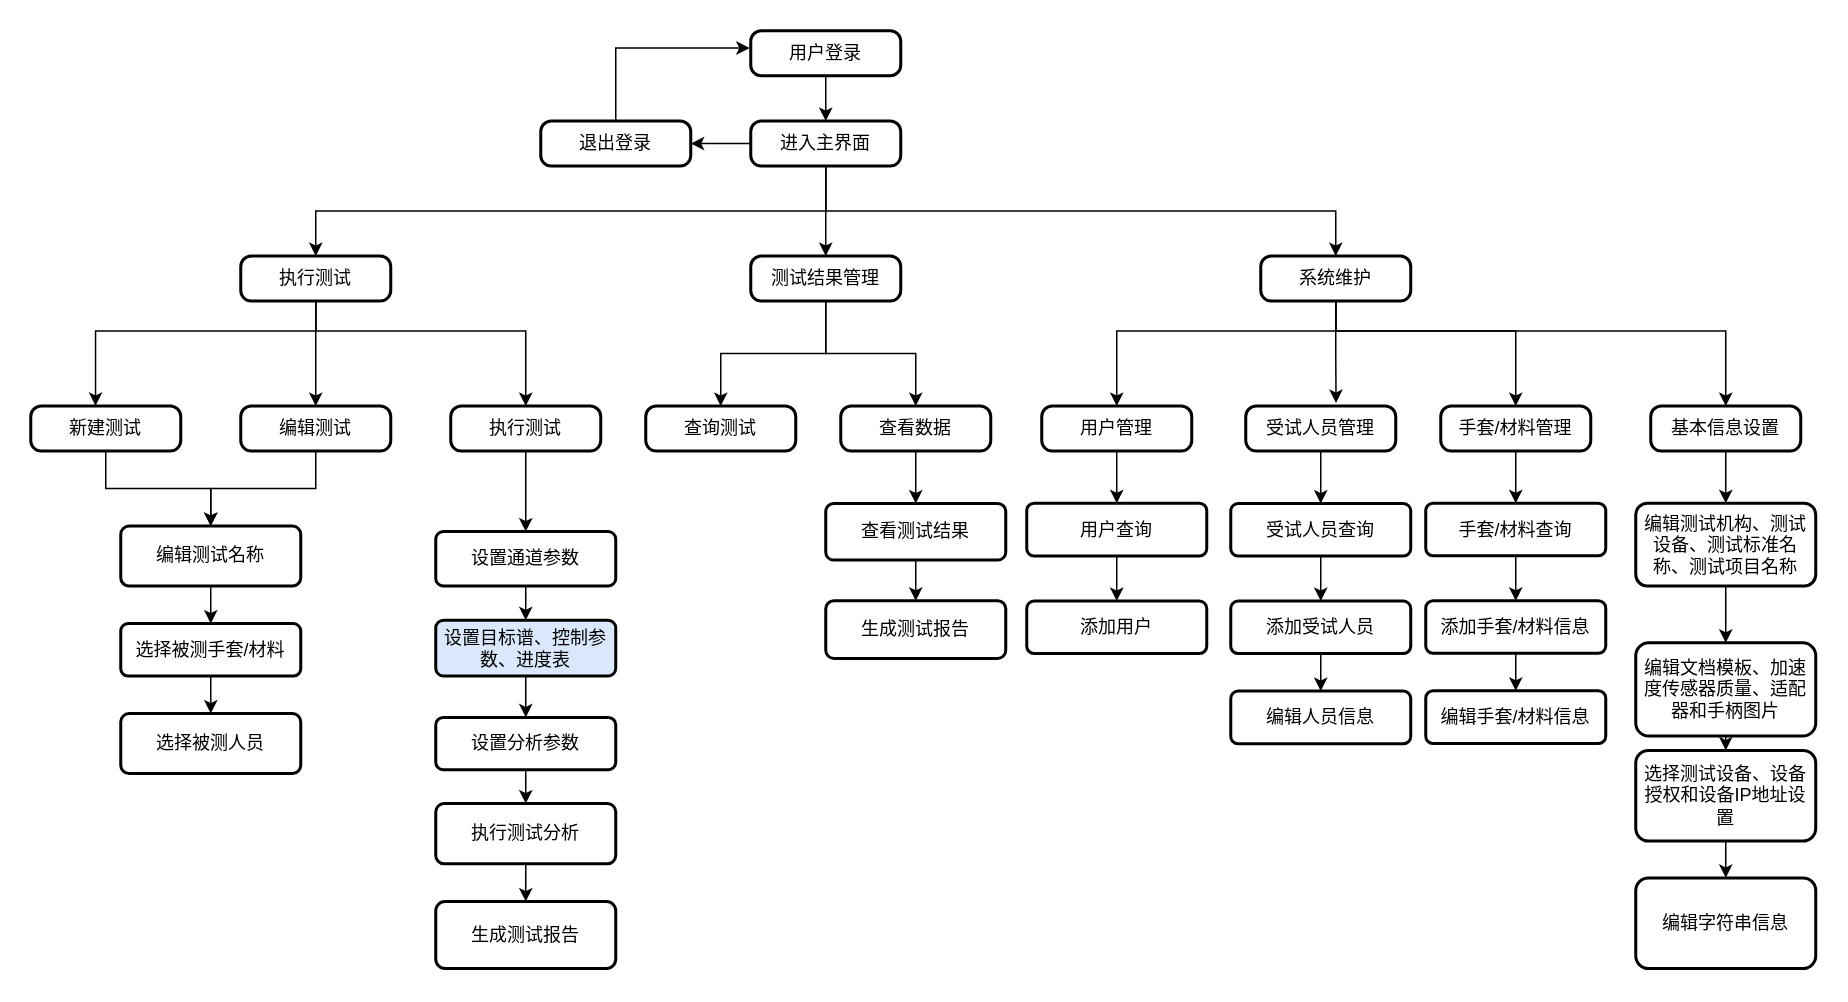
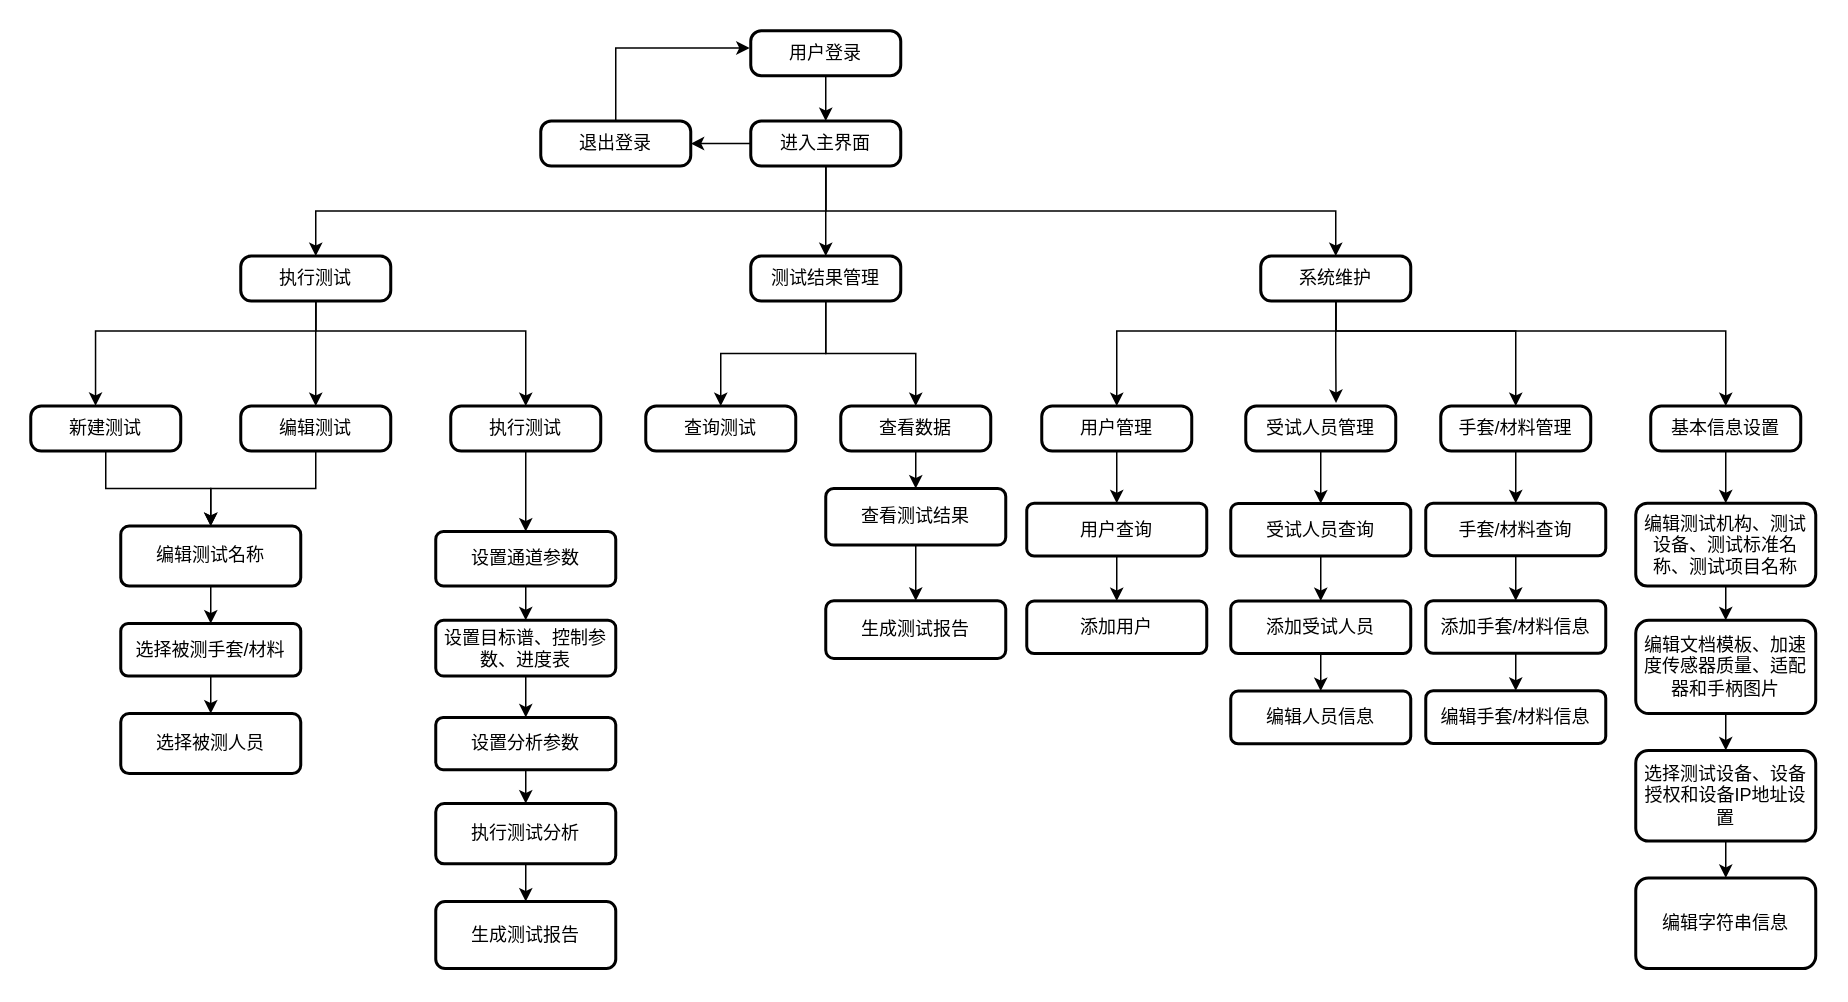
(916, 532) -> (916, 517)
(526, 648) -> (526, 648)
(1726, 689) -> (1726, 667)
